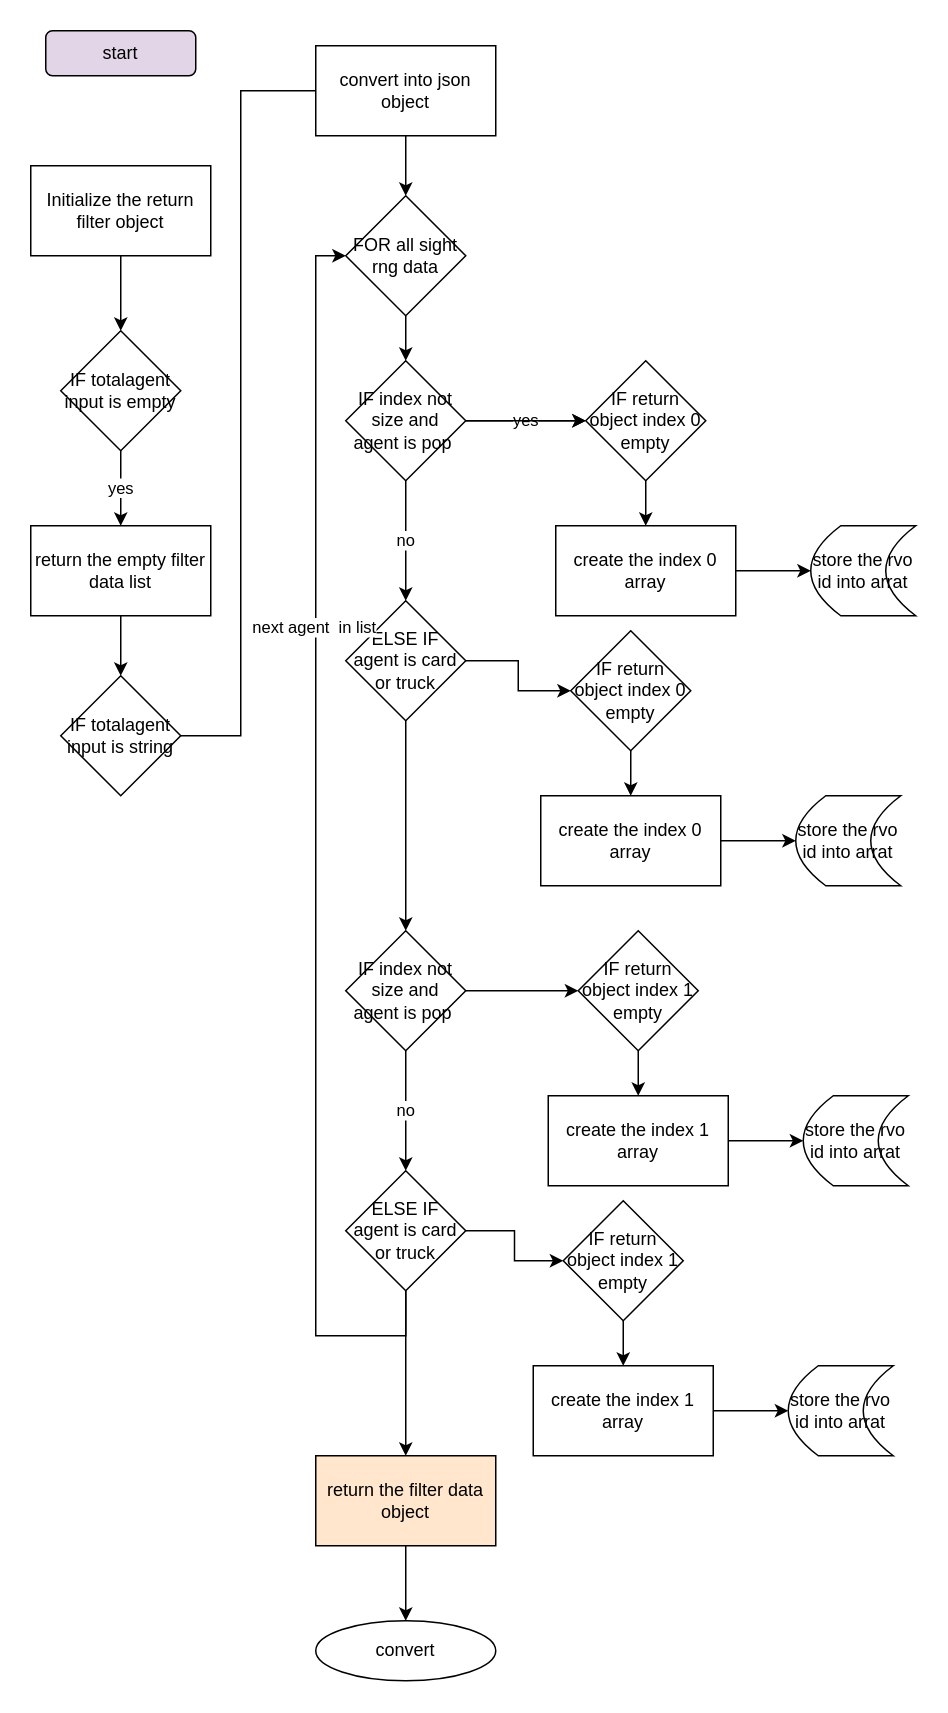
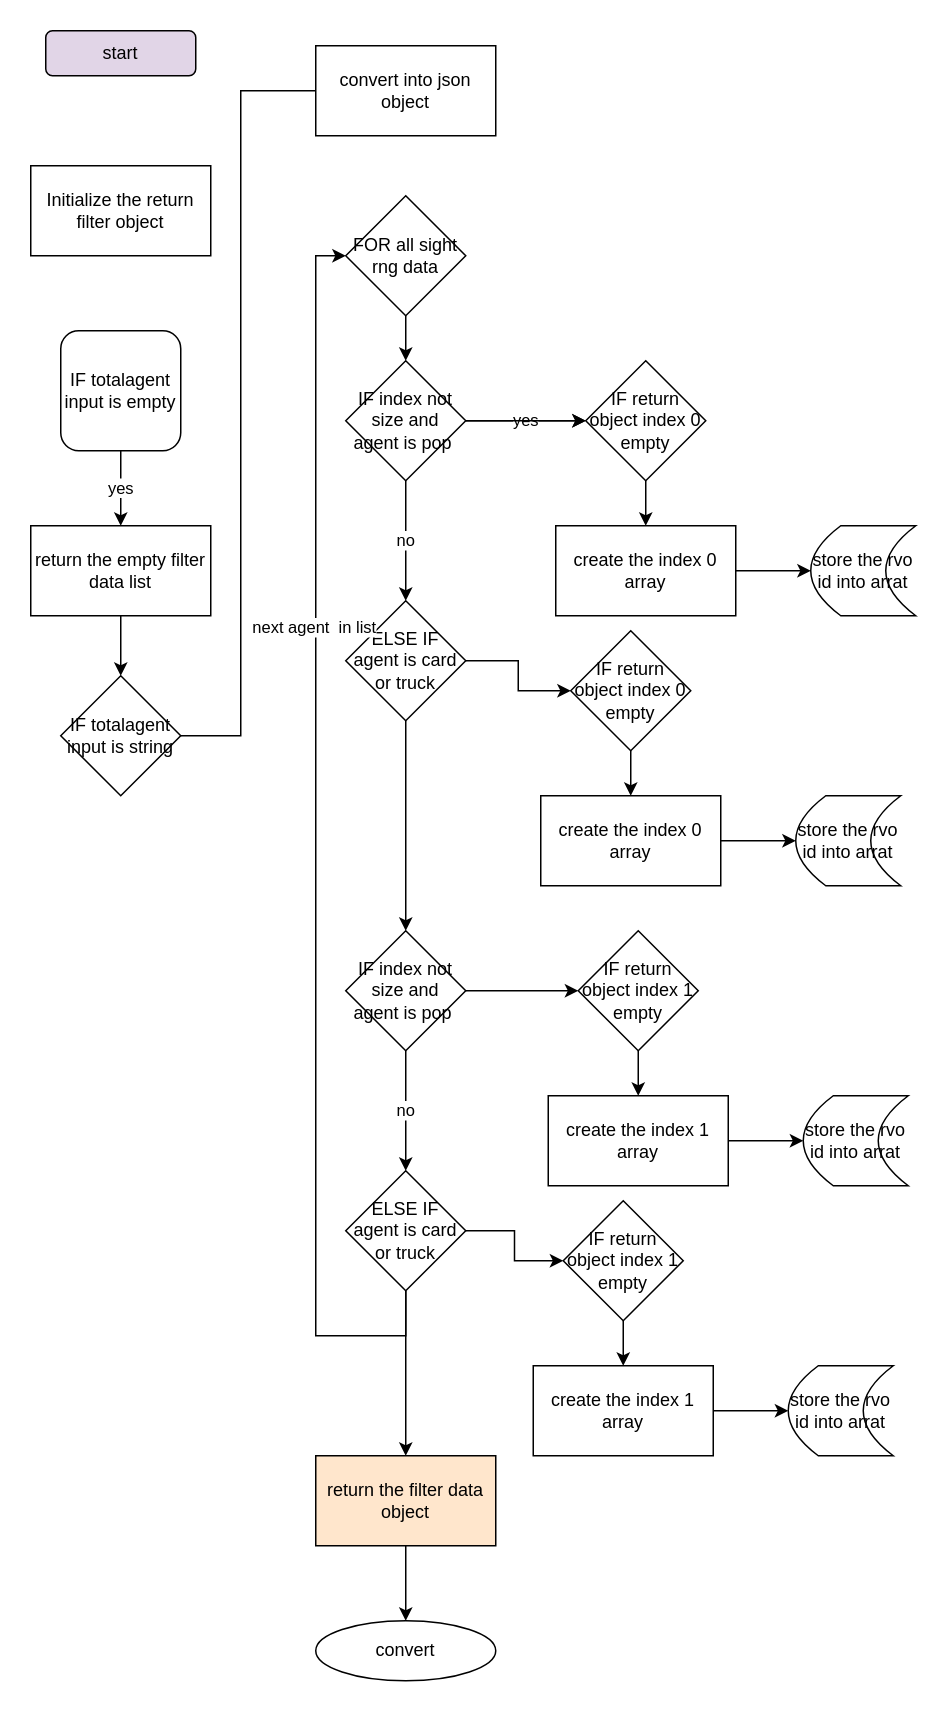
(406, 161) -> none
(121, 288) -> none
(121, 391) -> (121, 391)
